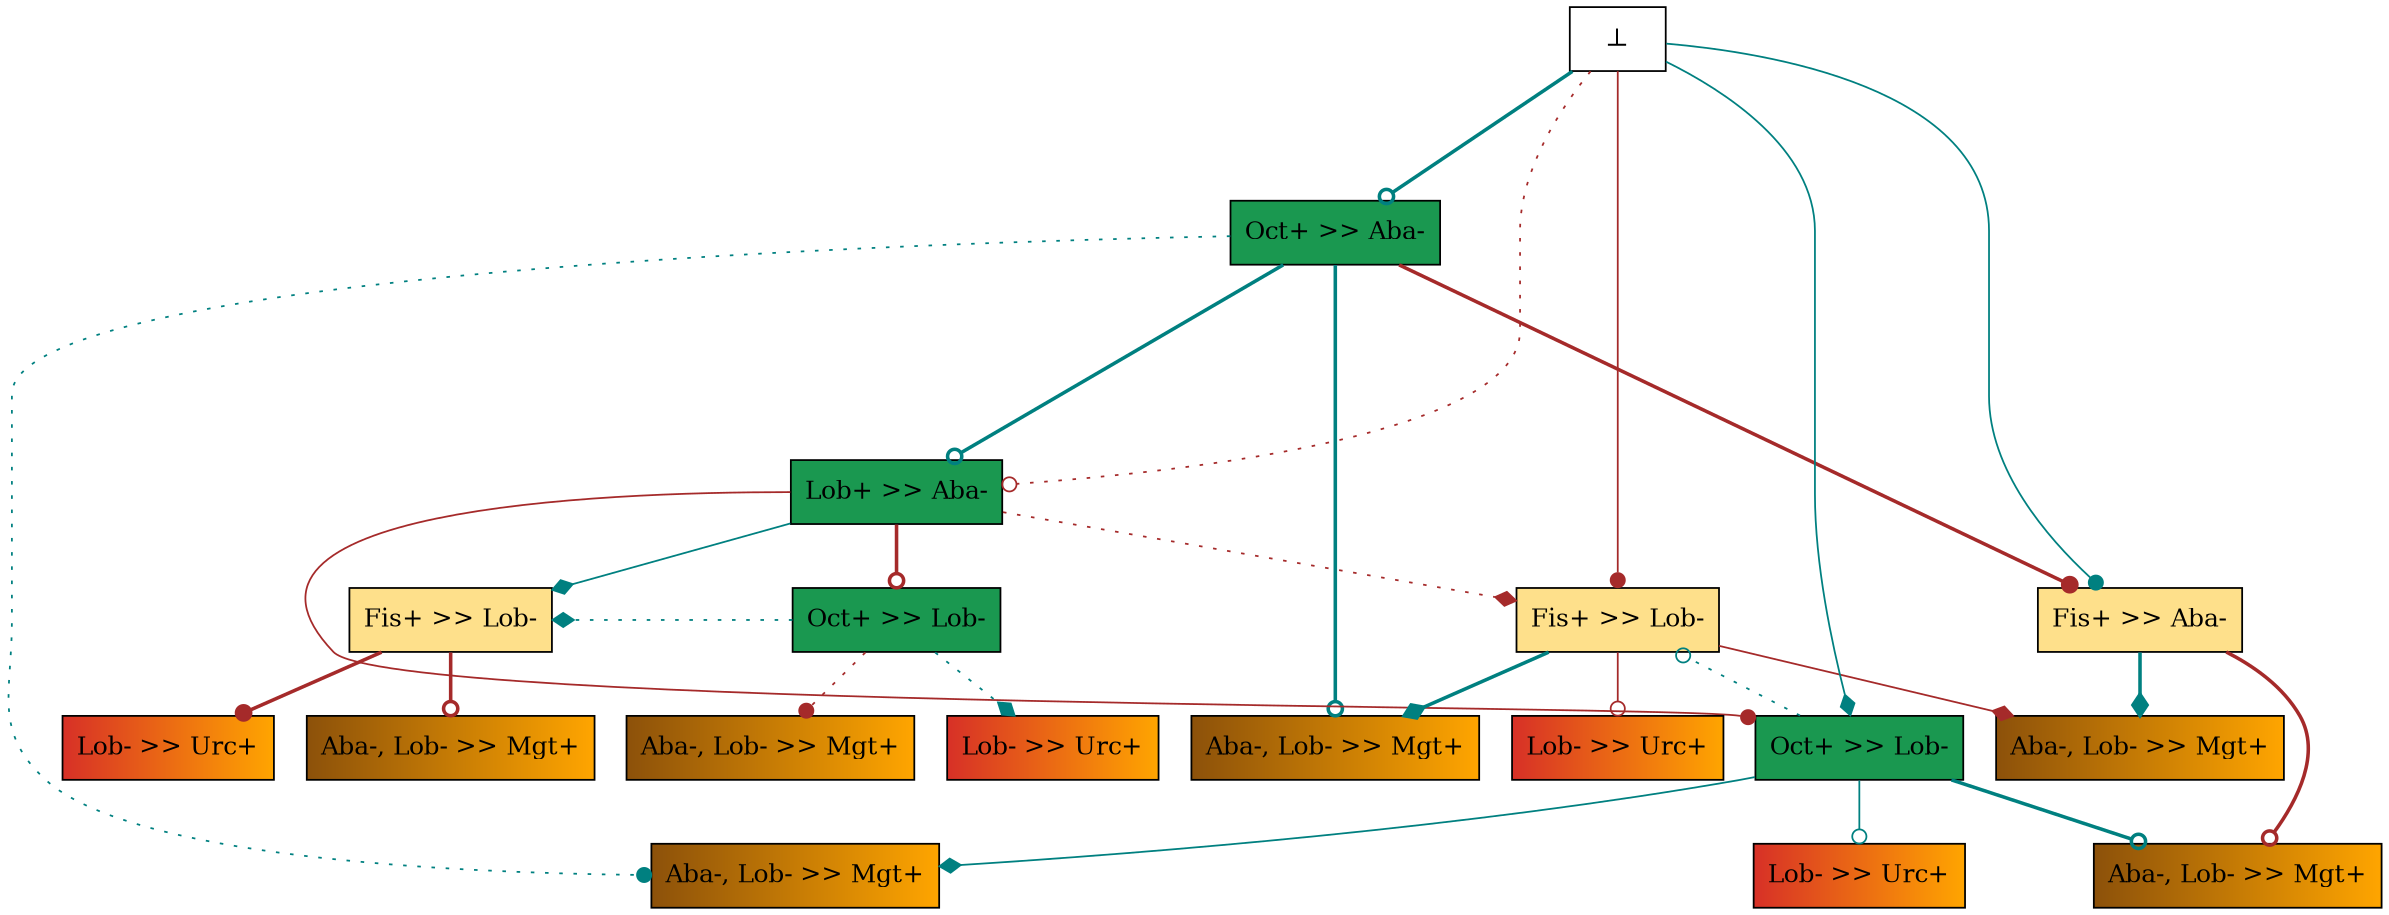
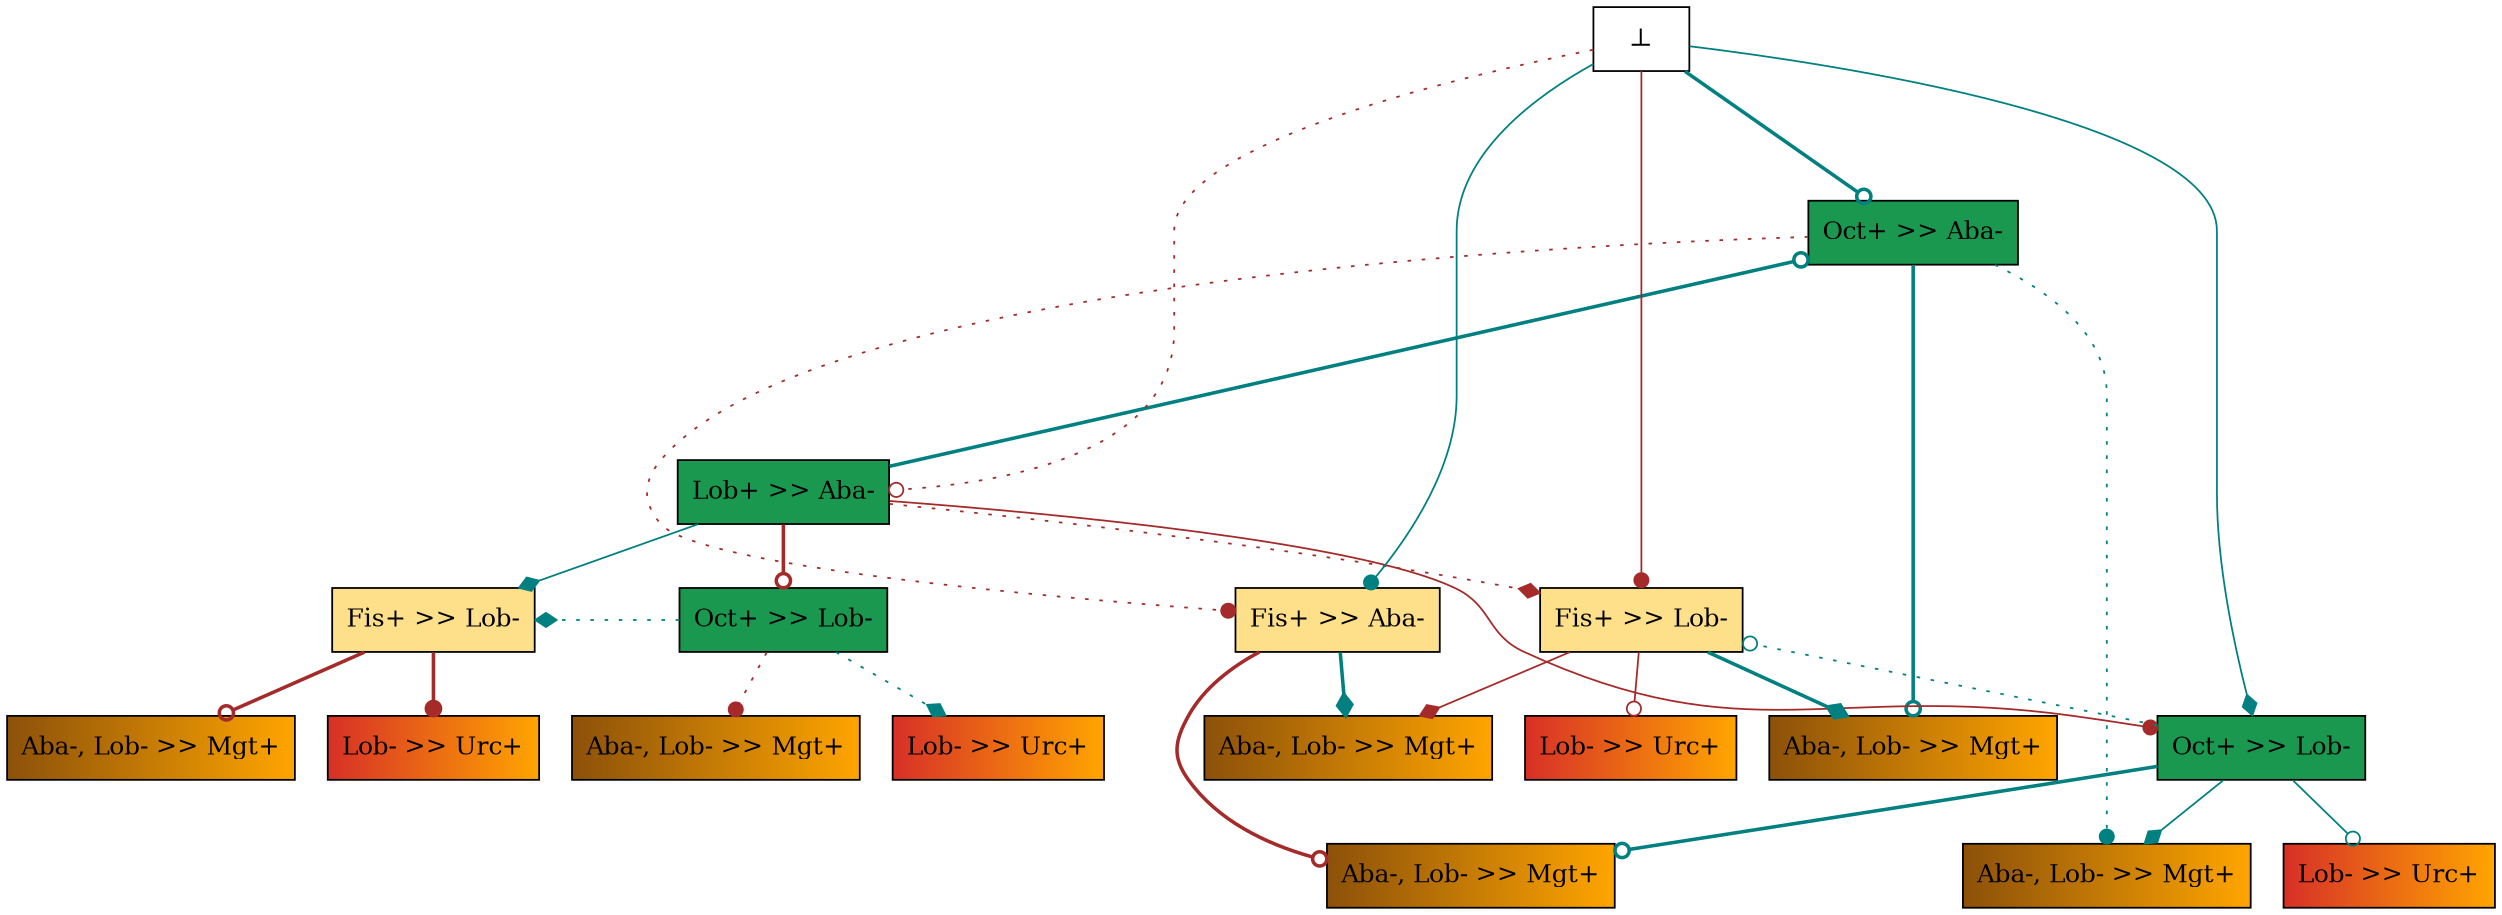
(1122, 359) -> (1342, 364)
(1731, 423) -> (903, 343)
